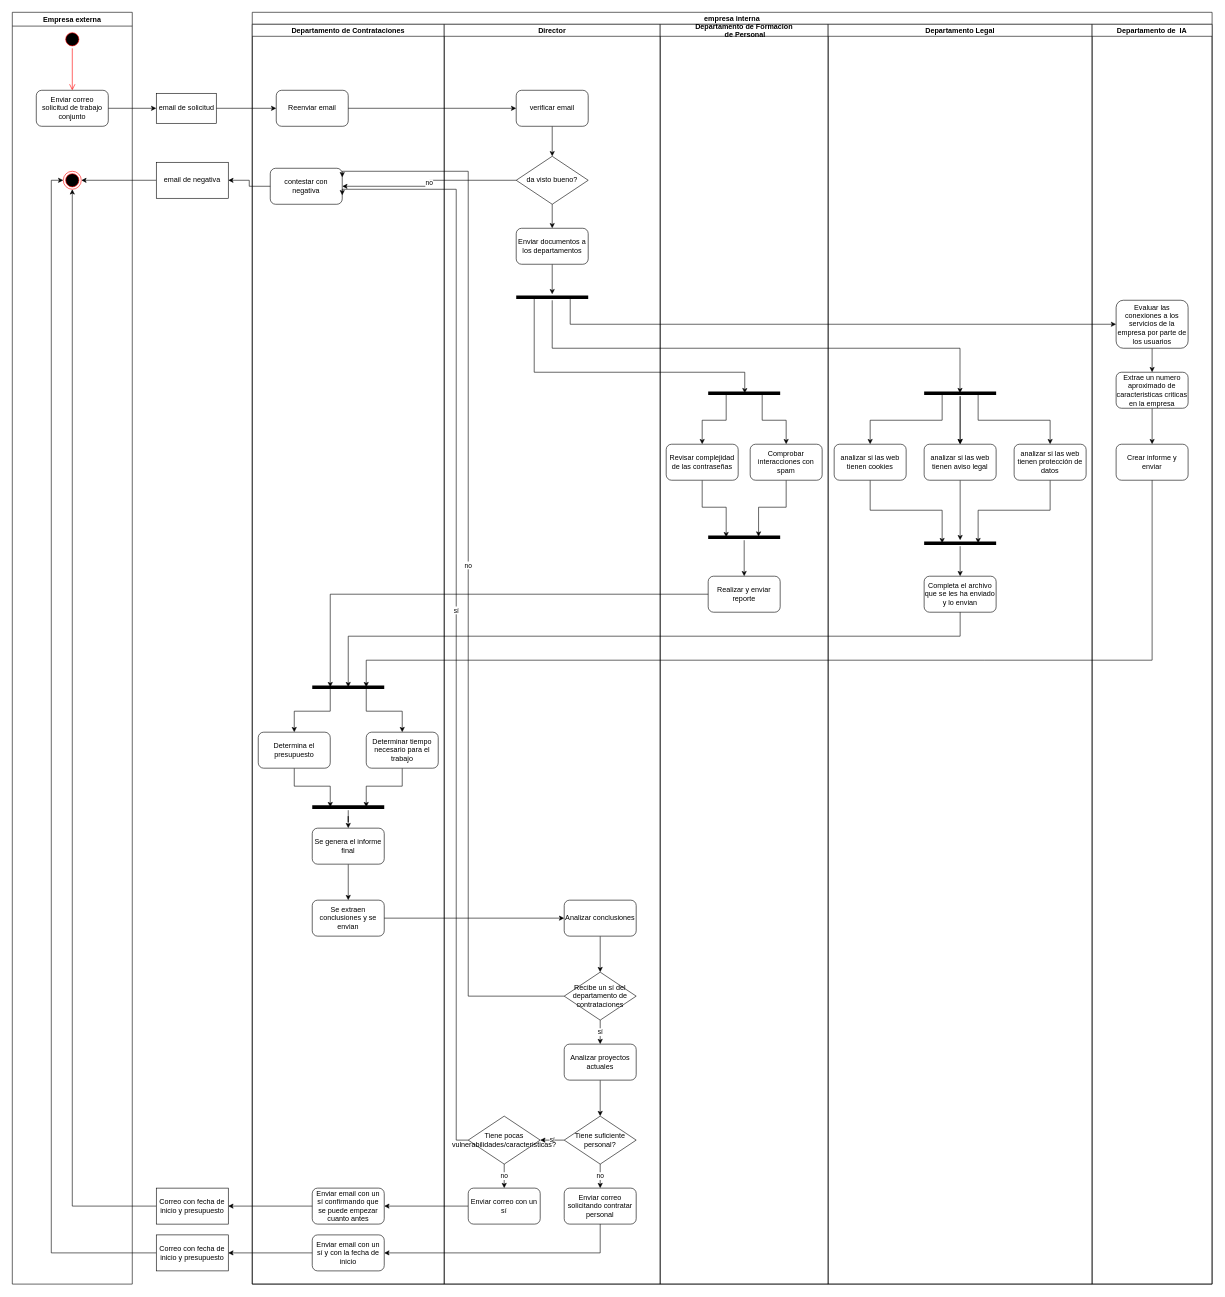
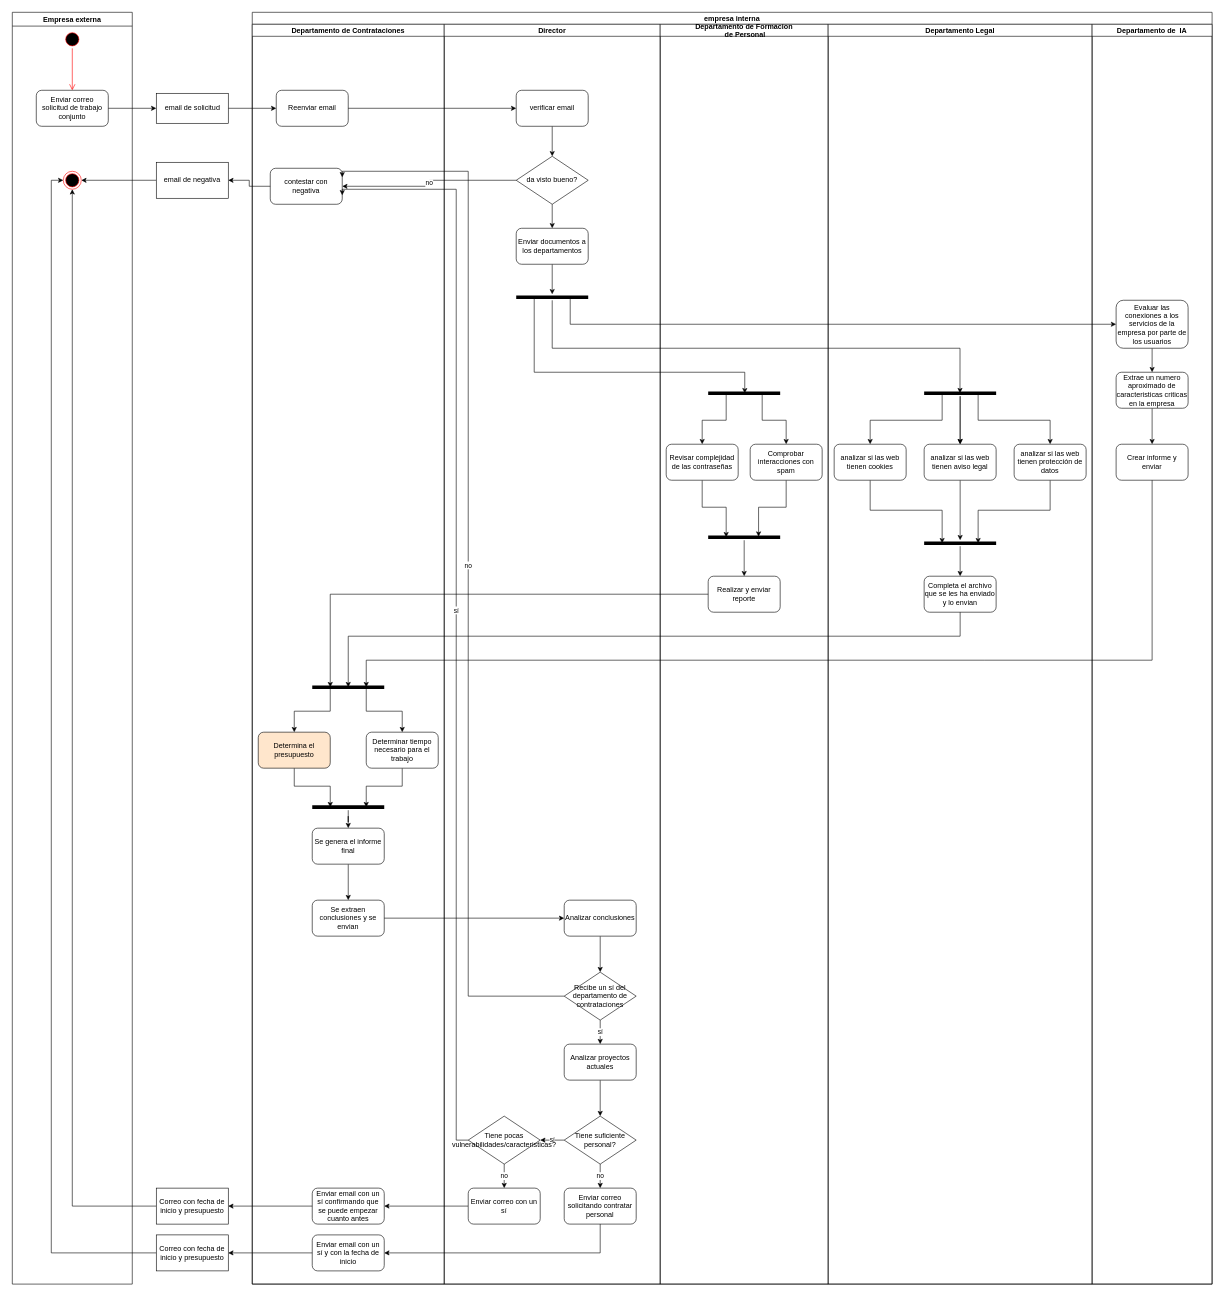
(186, 108) -> (192, 108)
(294, 750) -> (294, 750)
